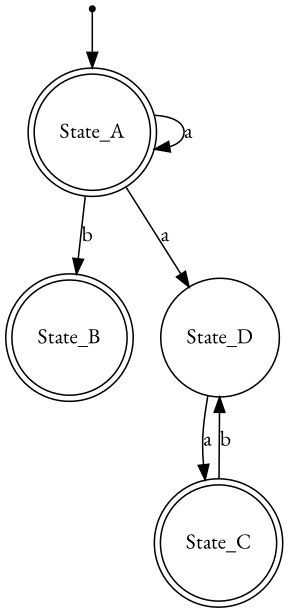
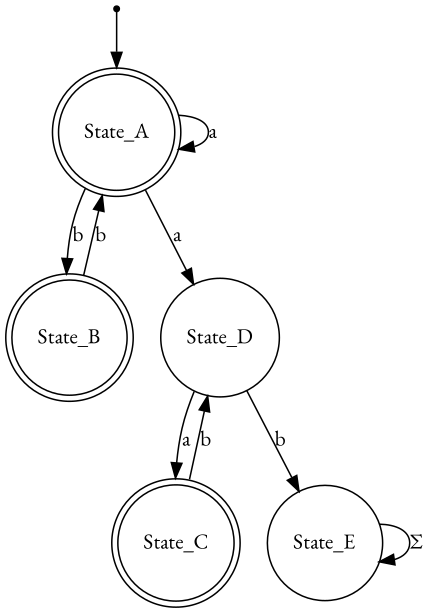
none -> (91, 243)
none -> (325, 543)
